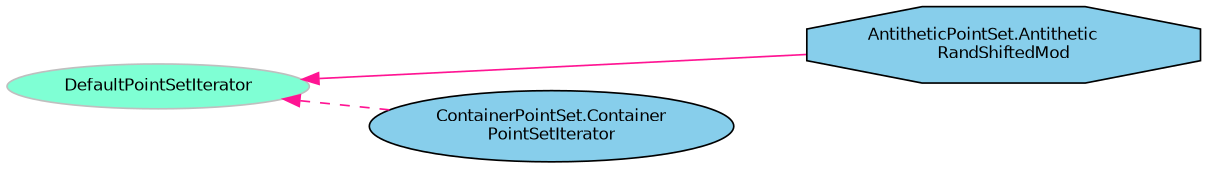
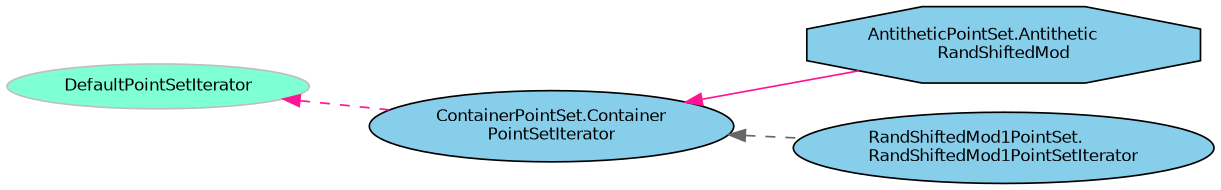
(563, 67) -> (781, 85)
none -> (1004, 148)
